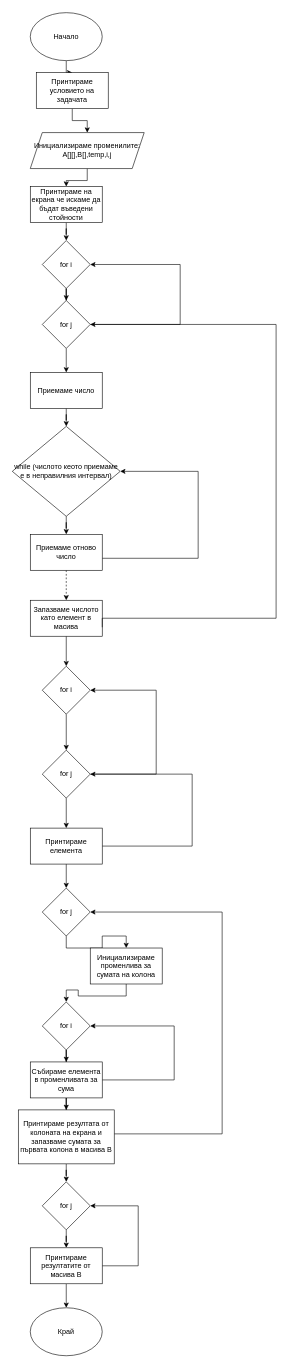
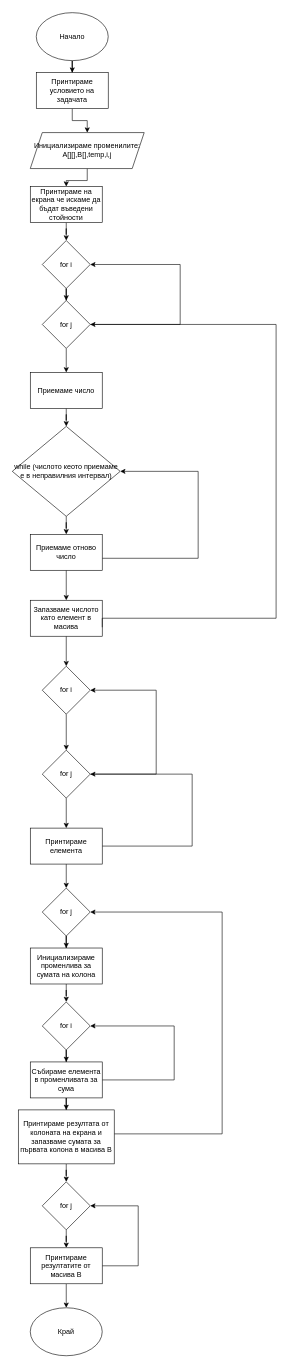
(66, 36) -> (72, 36)
(66, 583) -> (66, 583)
(126, 966) -> (66, 966)
